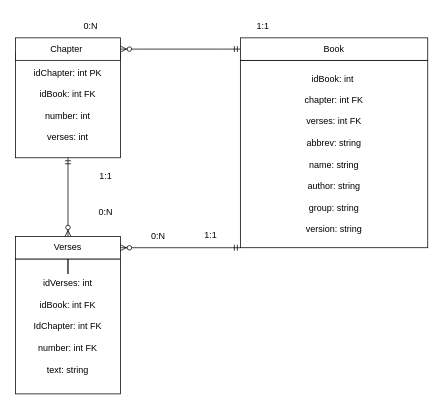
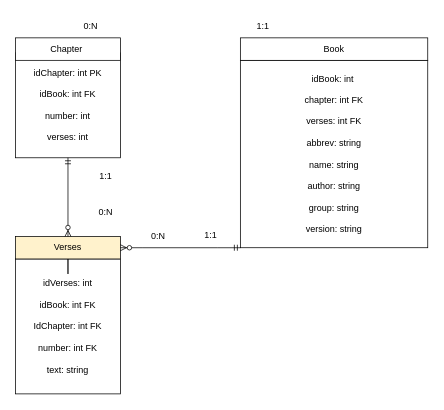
(181, 49) -> none
(68, 248) -> (68, 248)
